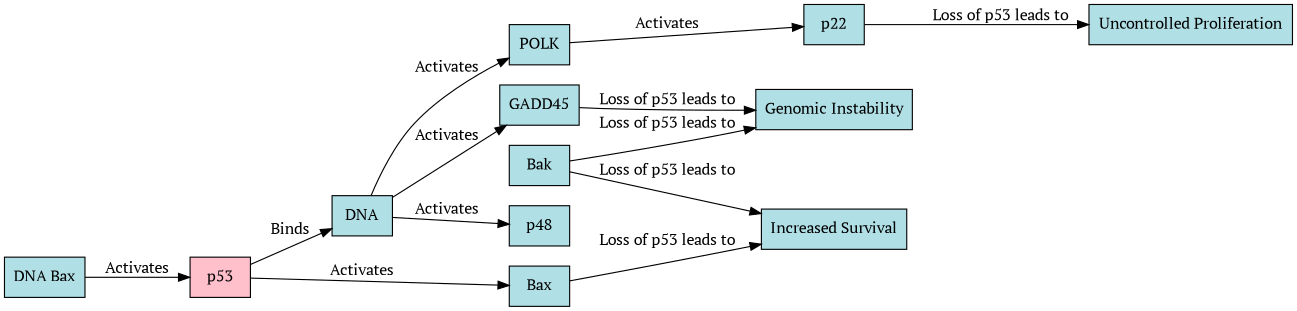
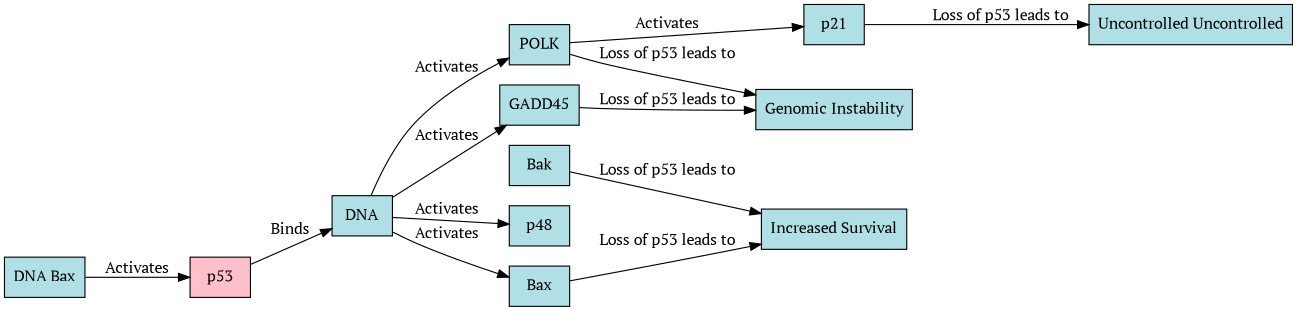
(834, 25) -> (834, 25)
(1191, 25) -> (1191, 25)
(657, 146) -> (657, 75)
(374, 282) -> (445, 255)
